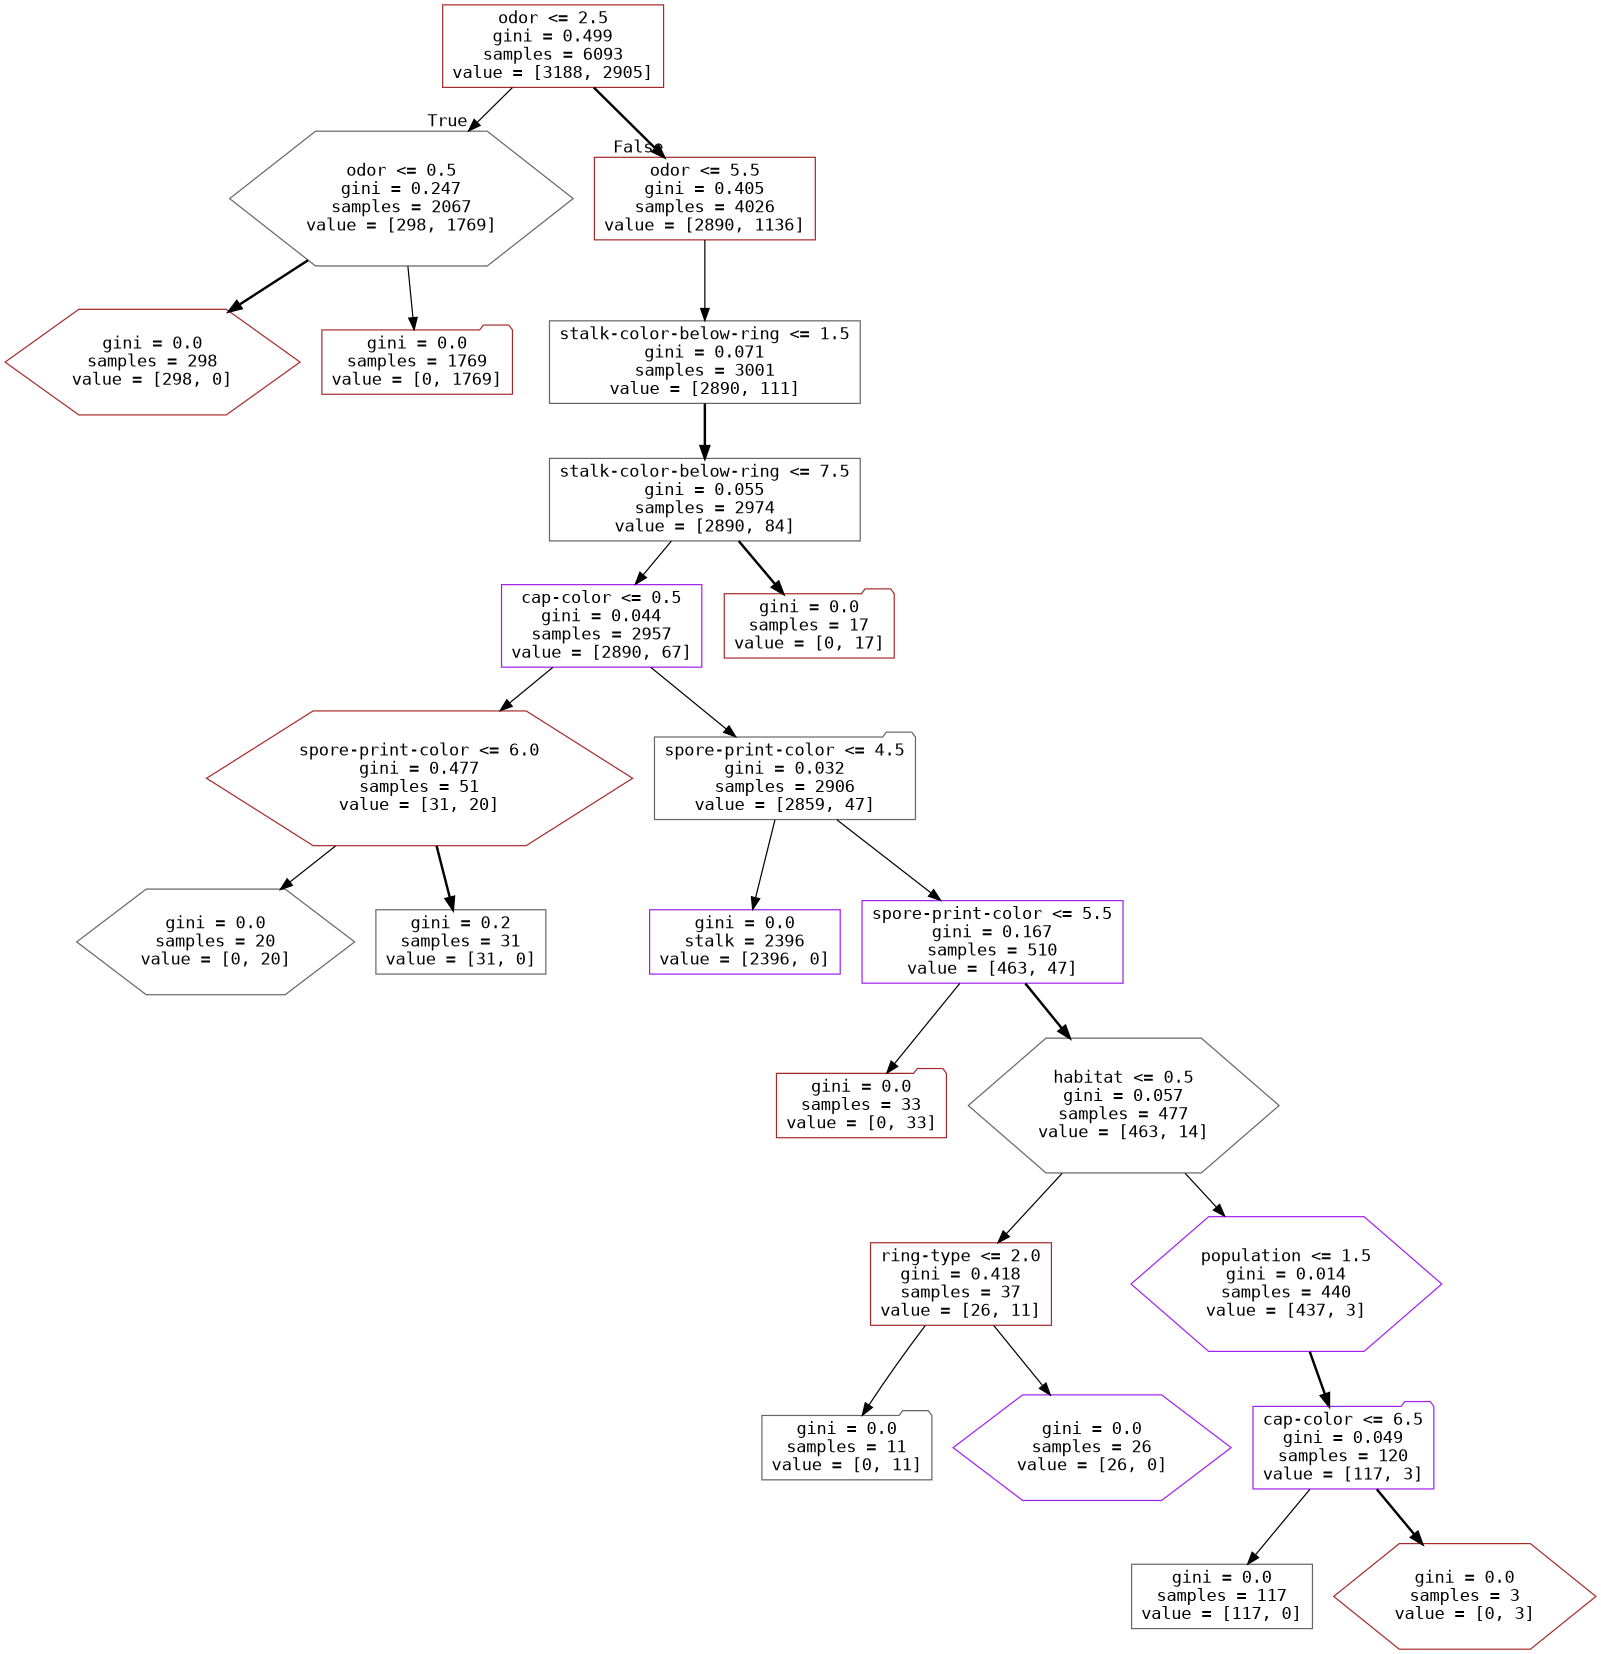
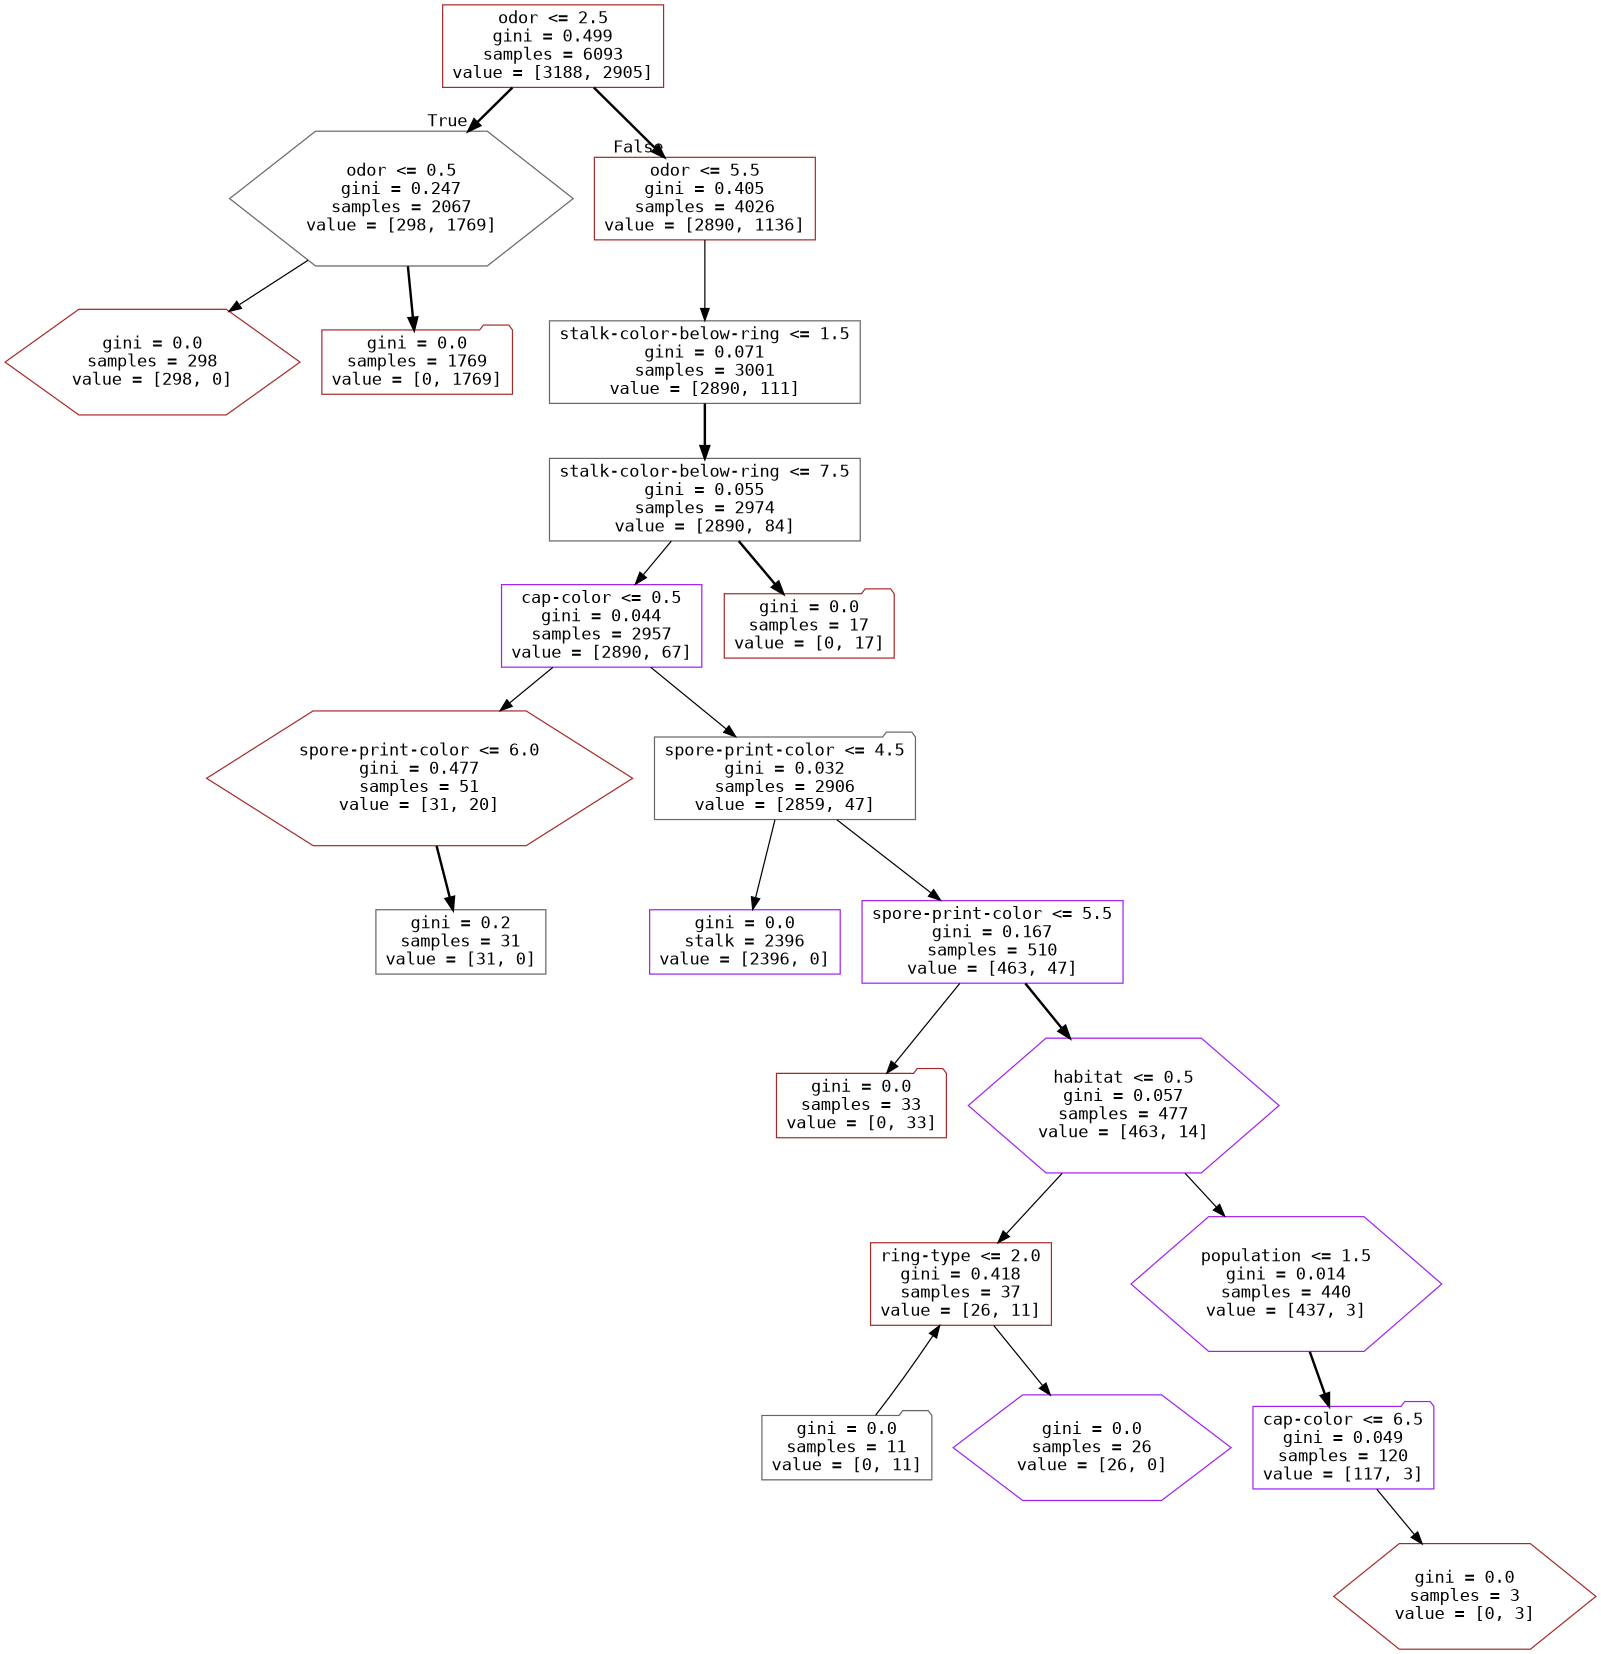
(495, 105) -> (495, 105)
(274, 282) -> (274, 282)
(410, 292) -> (410, 292)
(216, 942) -> none
(1124, 1106) -> (1124, 1106)
(897, 1365) -> (905, 1376)
(1396, 1512) -> (1396, 1512)
(1222, 1596) -> none
